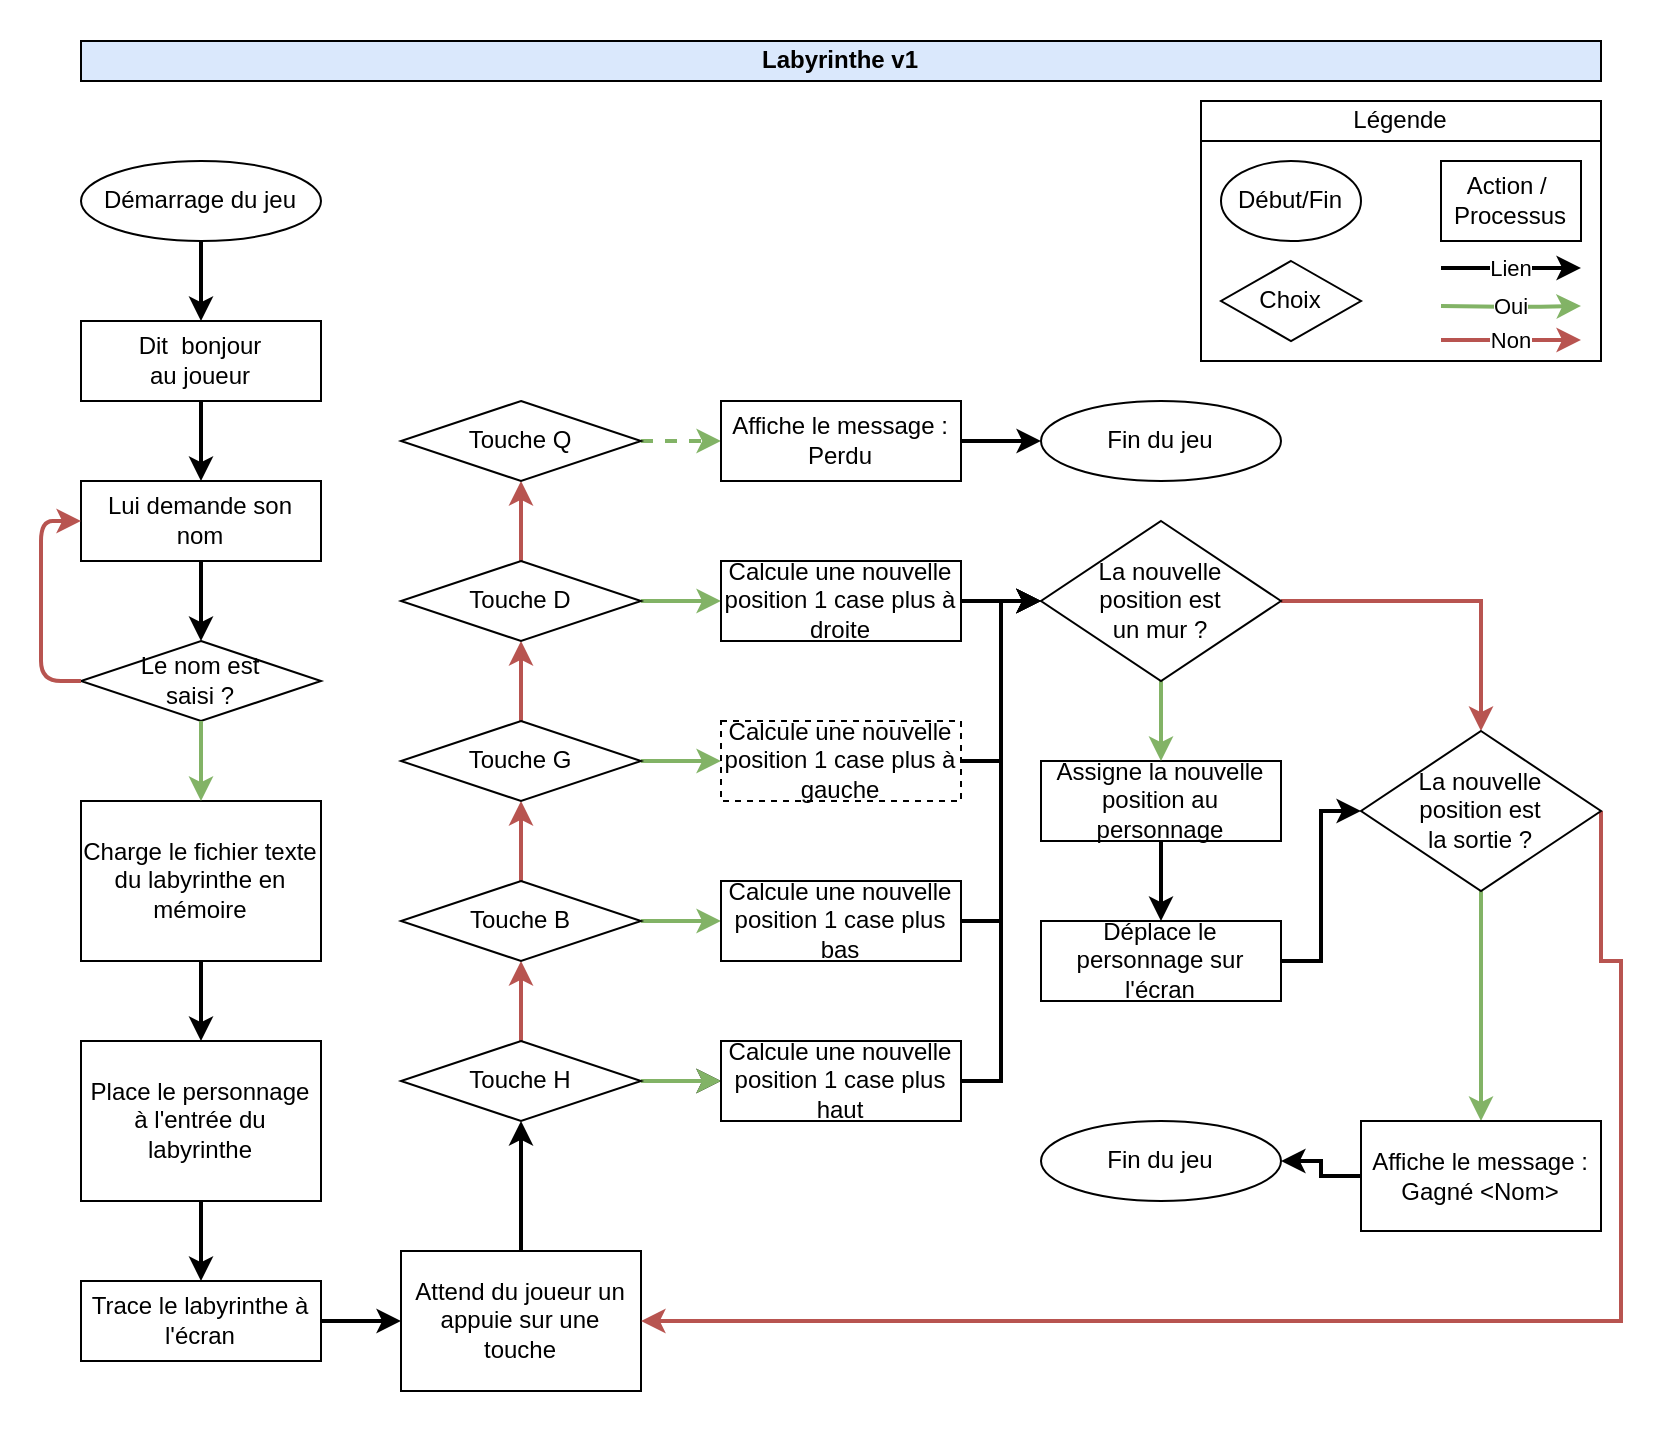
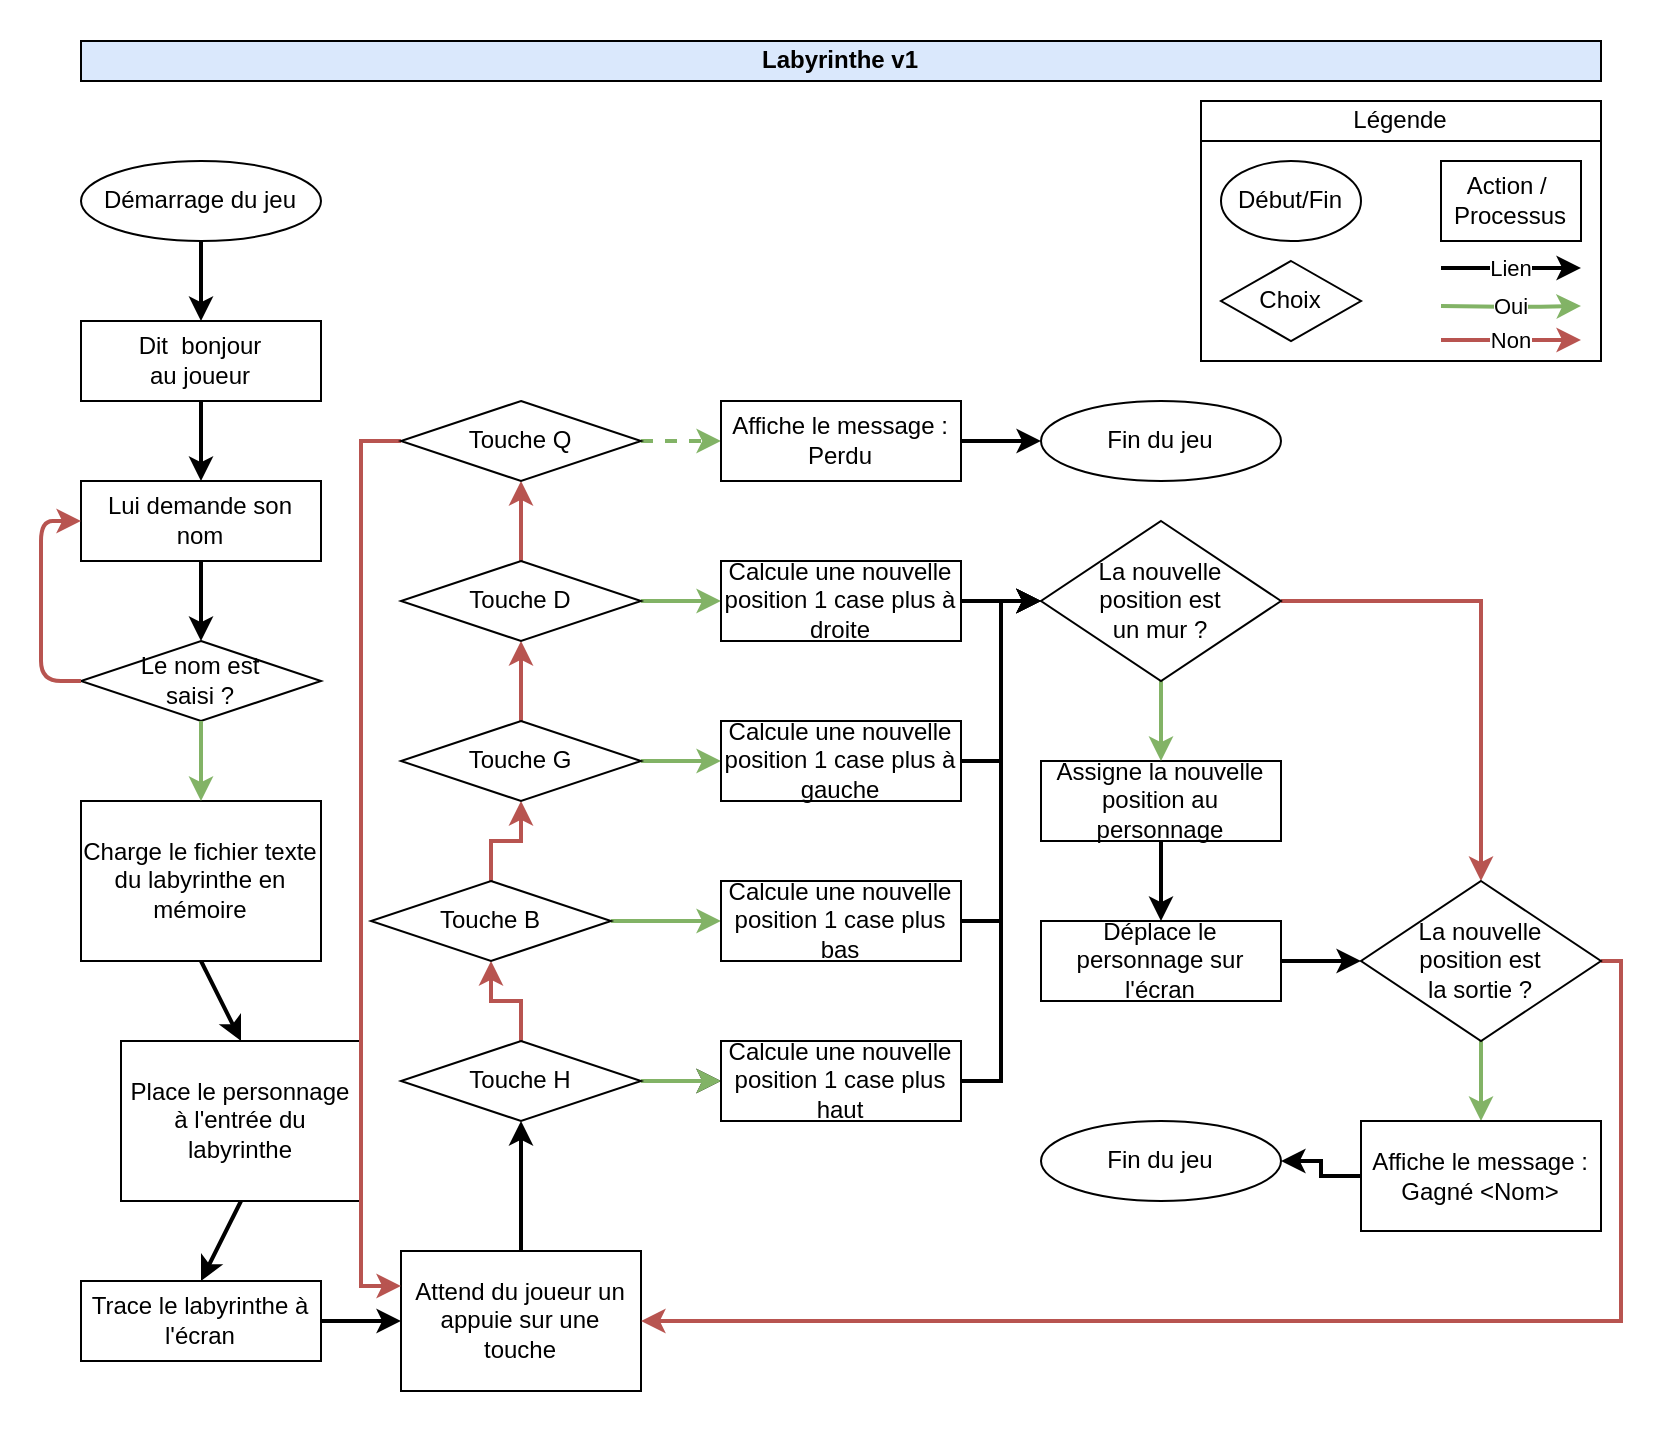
(841, 761) -> (841, 761)
(1481, 811) -> (1481, 961)
none -> (361, 855)
(521, 921) -> (491, 921)
(201, 1121) -> (241, 1121)
